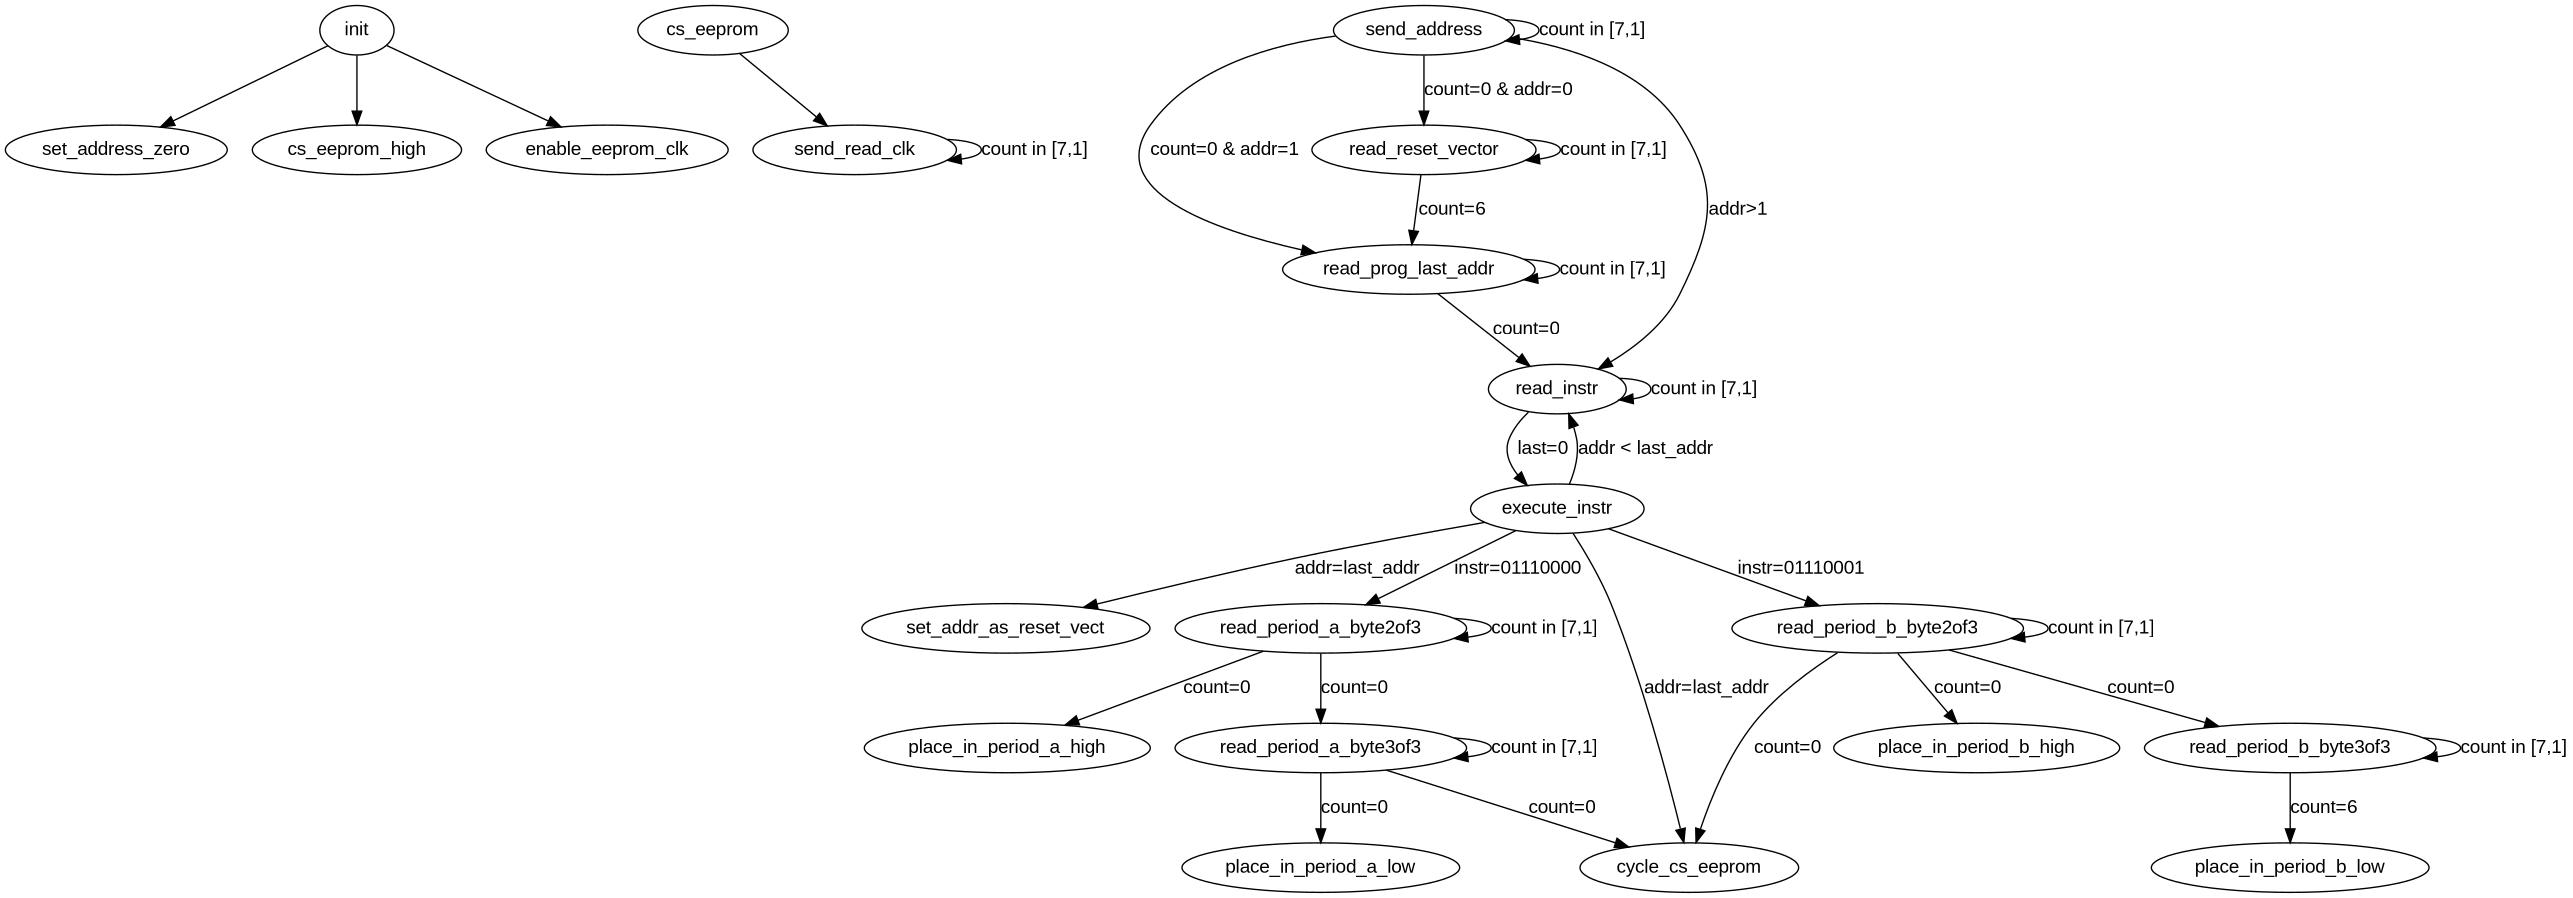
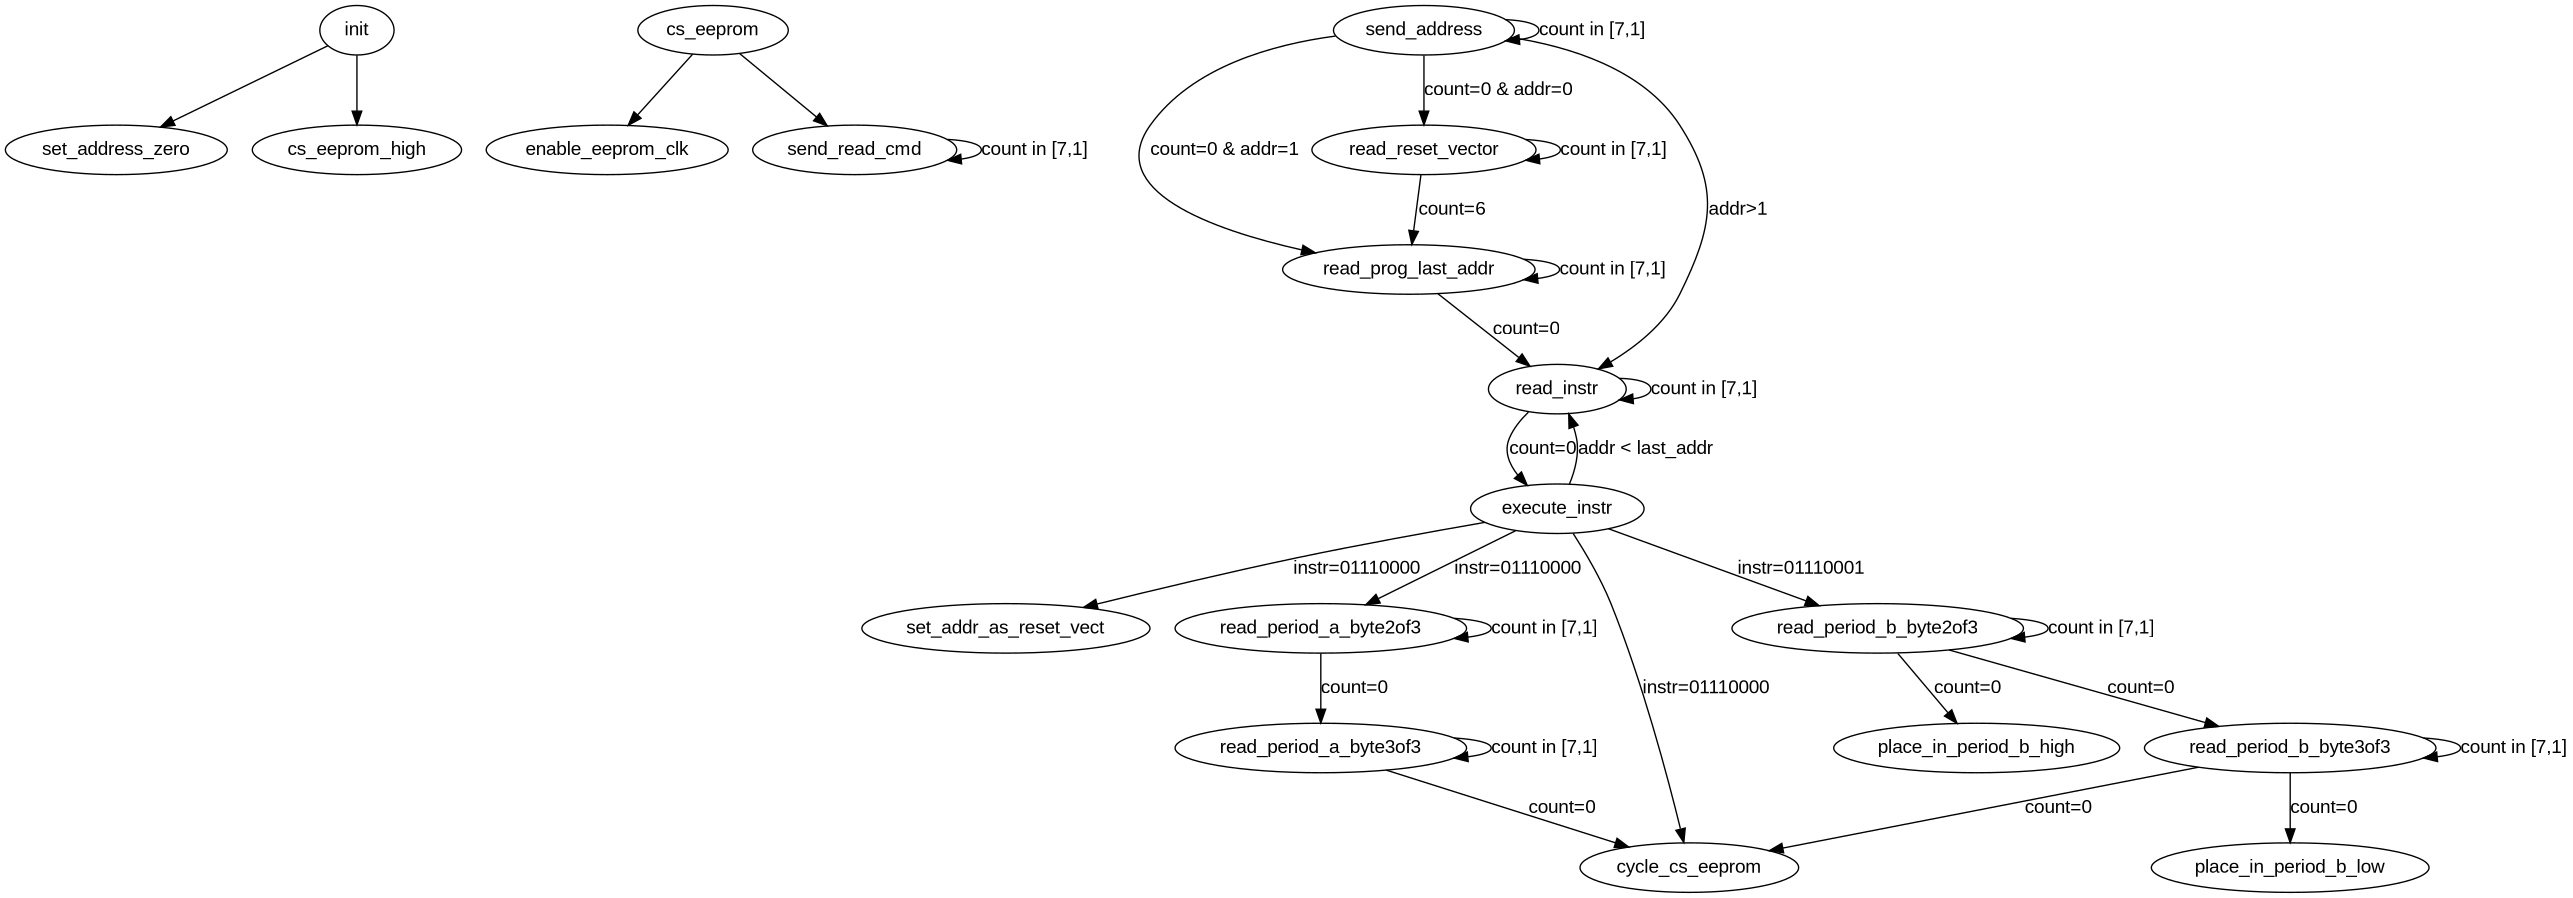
(467, 83) -> (665, 85)
(855, 150) -> (855, 150)
(1543, 449) -> (1543, 449)
(1357, 569) -> (1357, 569)
(1707, 688) -> (1707, 688)
(1751, 727) -> (1991, 808)
(1007, 748) -> none
(2324, 808) -> (2324, 808)
(1321, 868) -> none
